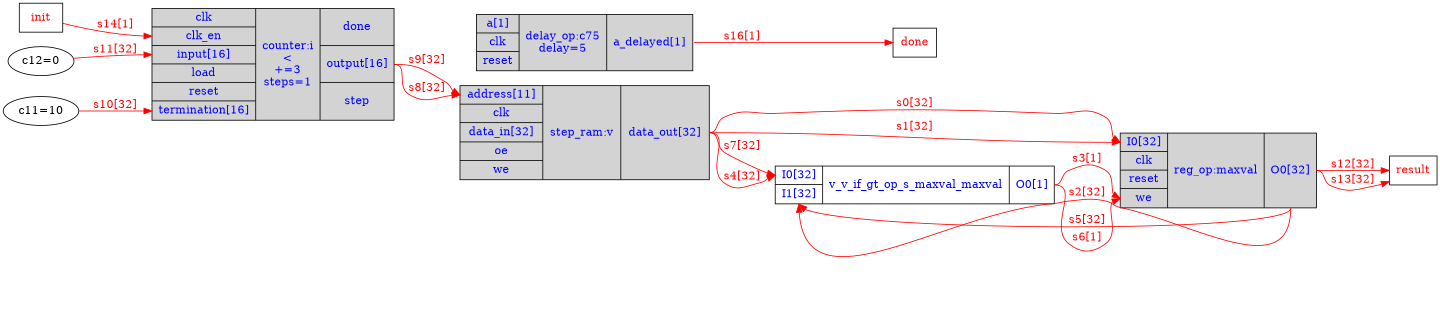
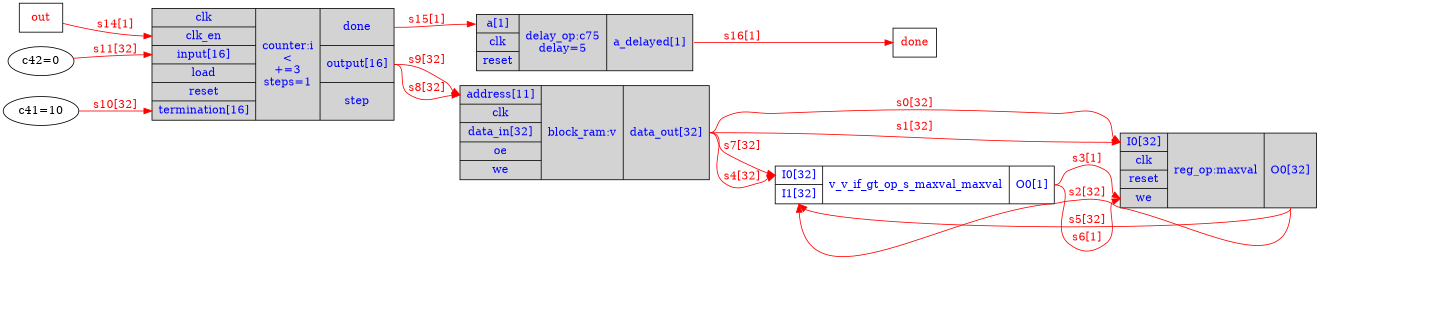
(41, 18) -> (41, 18)
none -> (430, 26)
(41, 61) -> (41, 61)
(41, 111) -> (41, 111)
(582, 132) -> (582, 132)
(1413, 170) -> none
